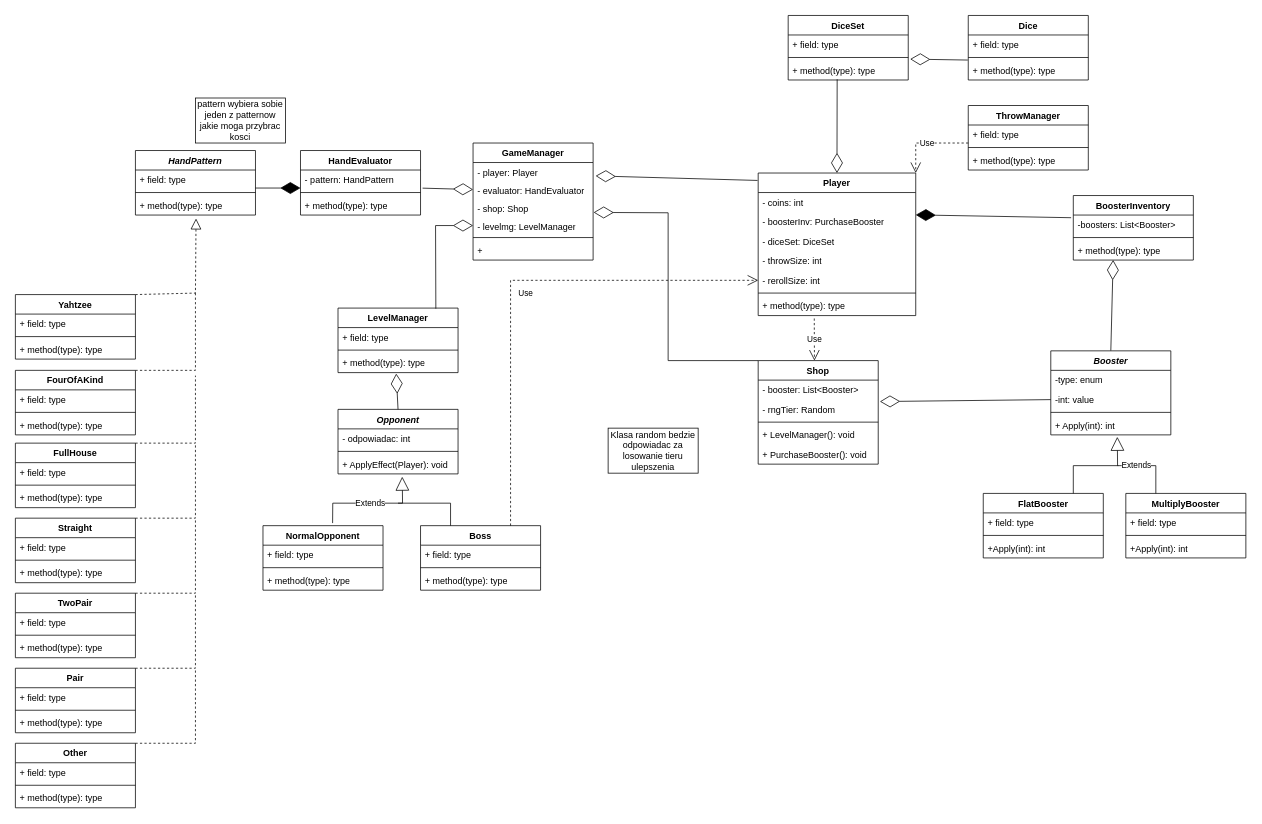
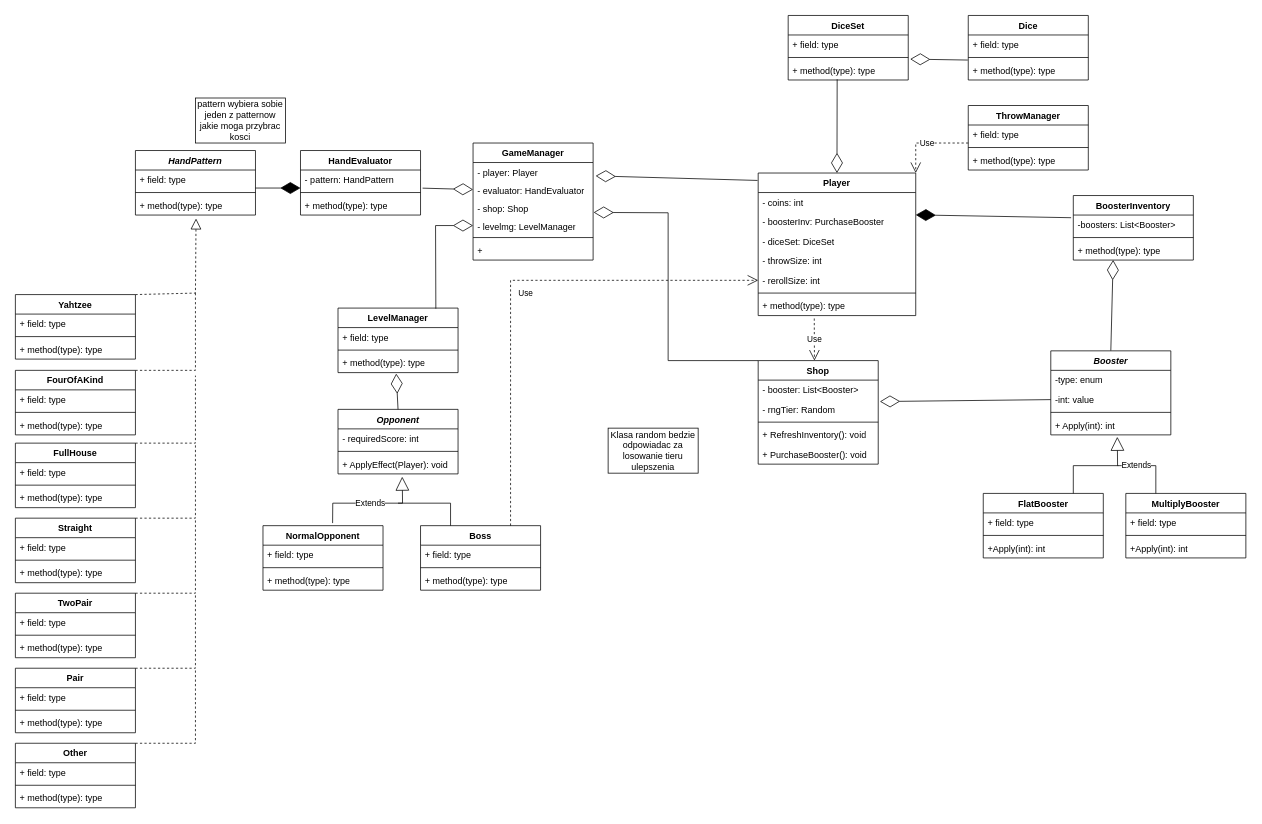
(812, 436) -> (819, 441)
(379, 439) -> (387, 439)
